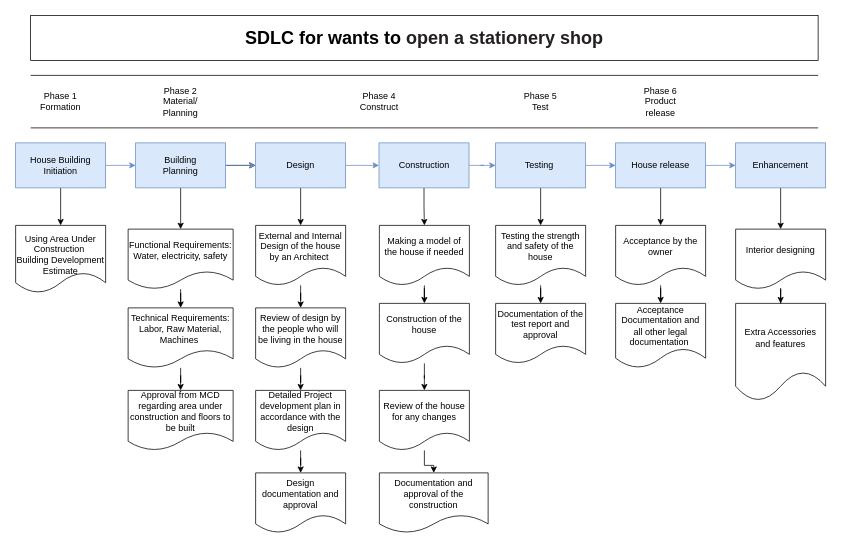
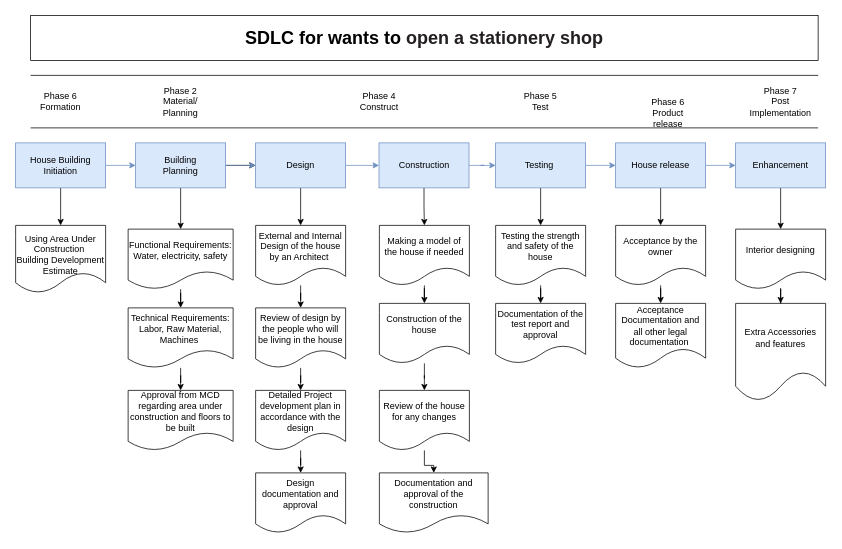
(60, 102) -> (60, 102)
(660, 102) -> (668, 113)
none -> (780, 102)
